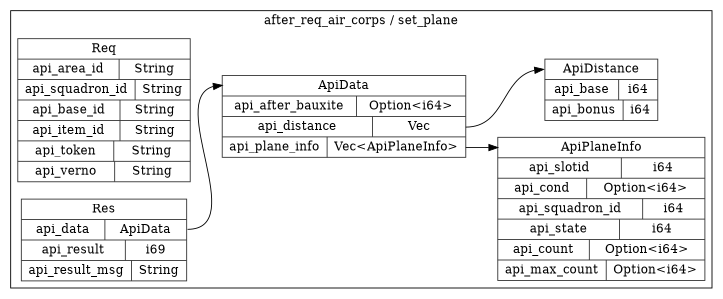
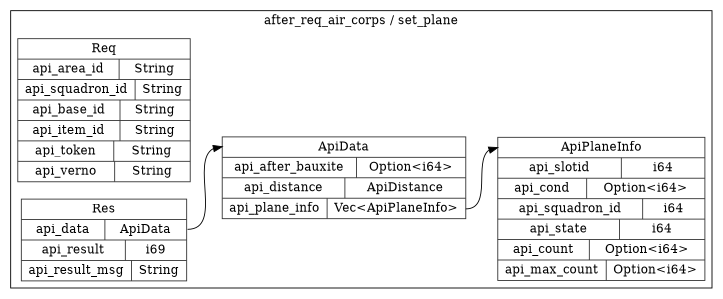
(601, 90) -> none
(419, 126) -> (405, 188)
